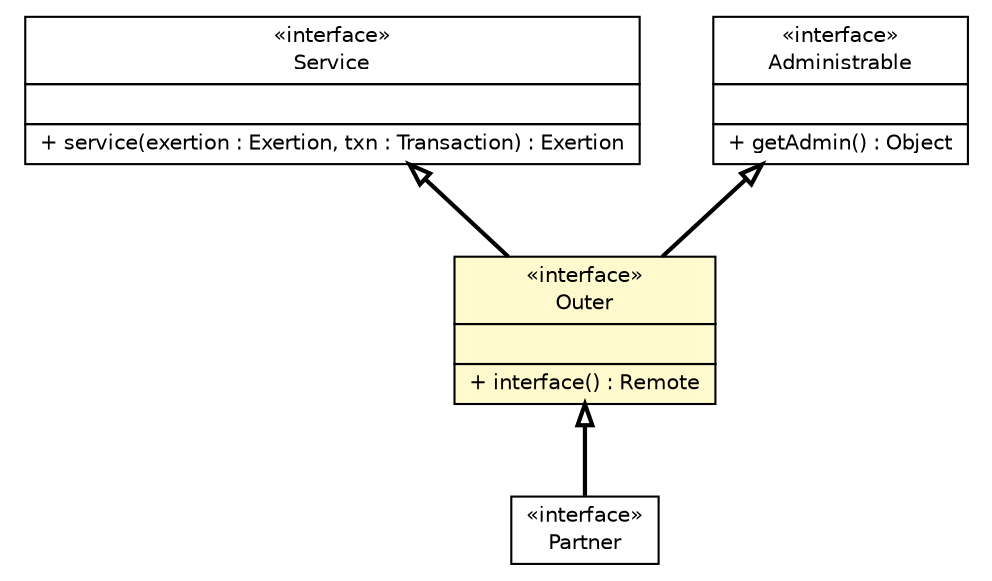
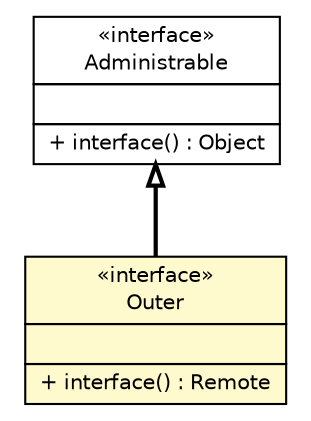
(332, 90) -> none
(841, 143) -> (157, 143)
(585, 530) -> none
